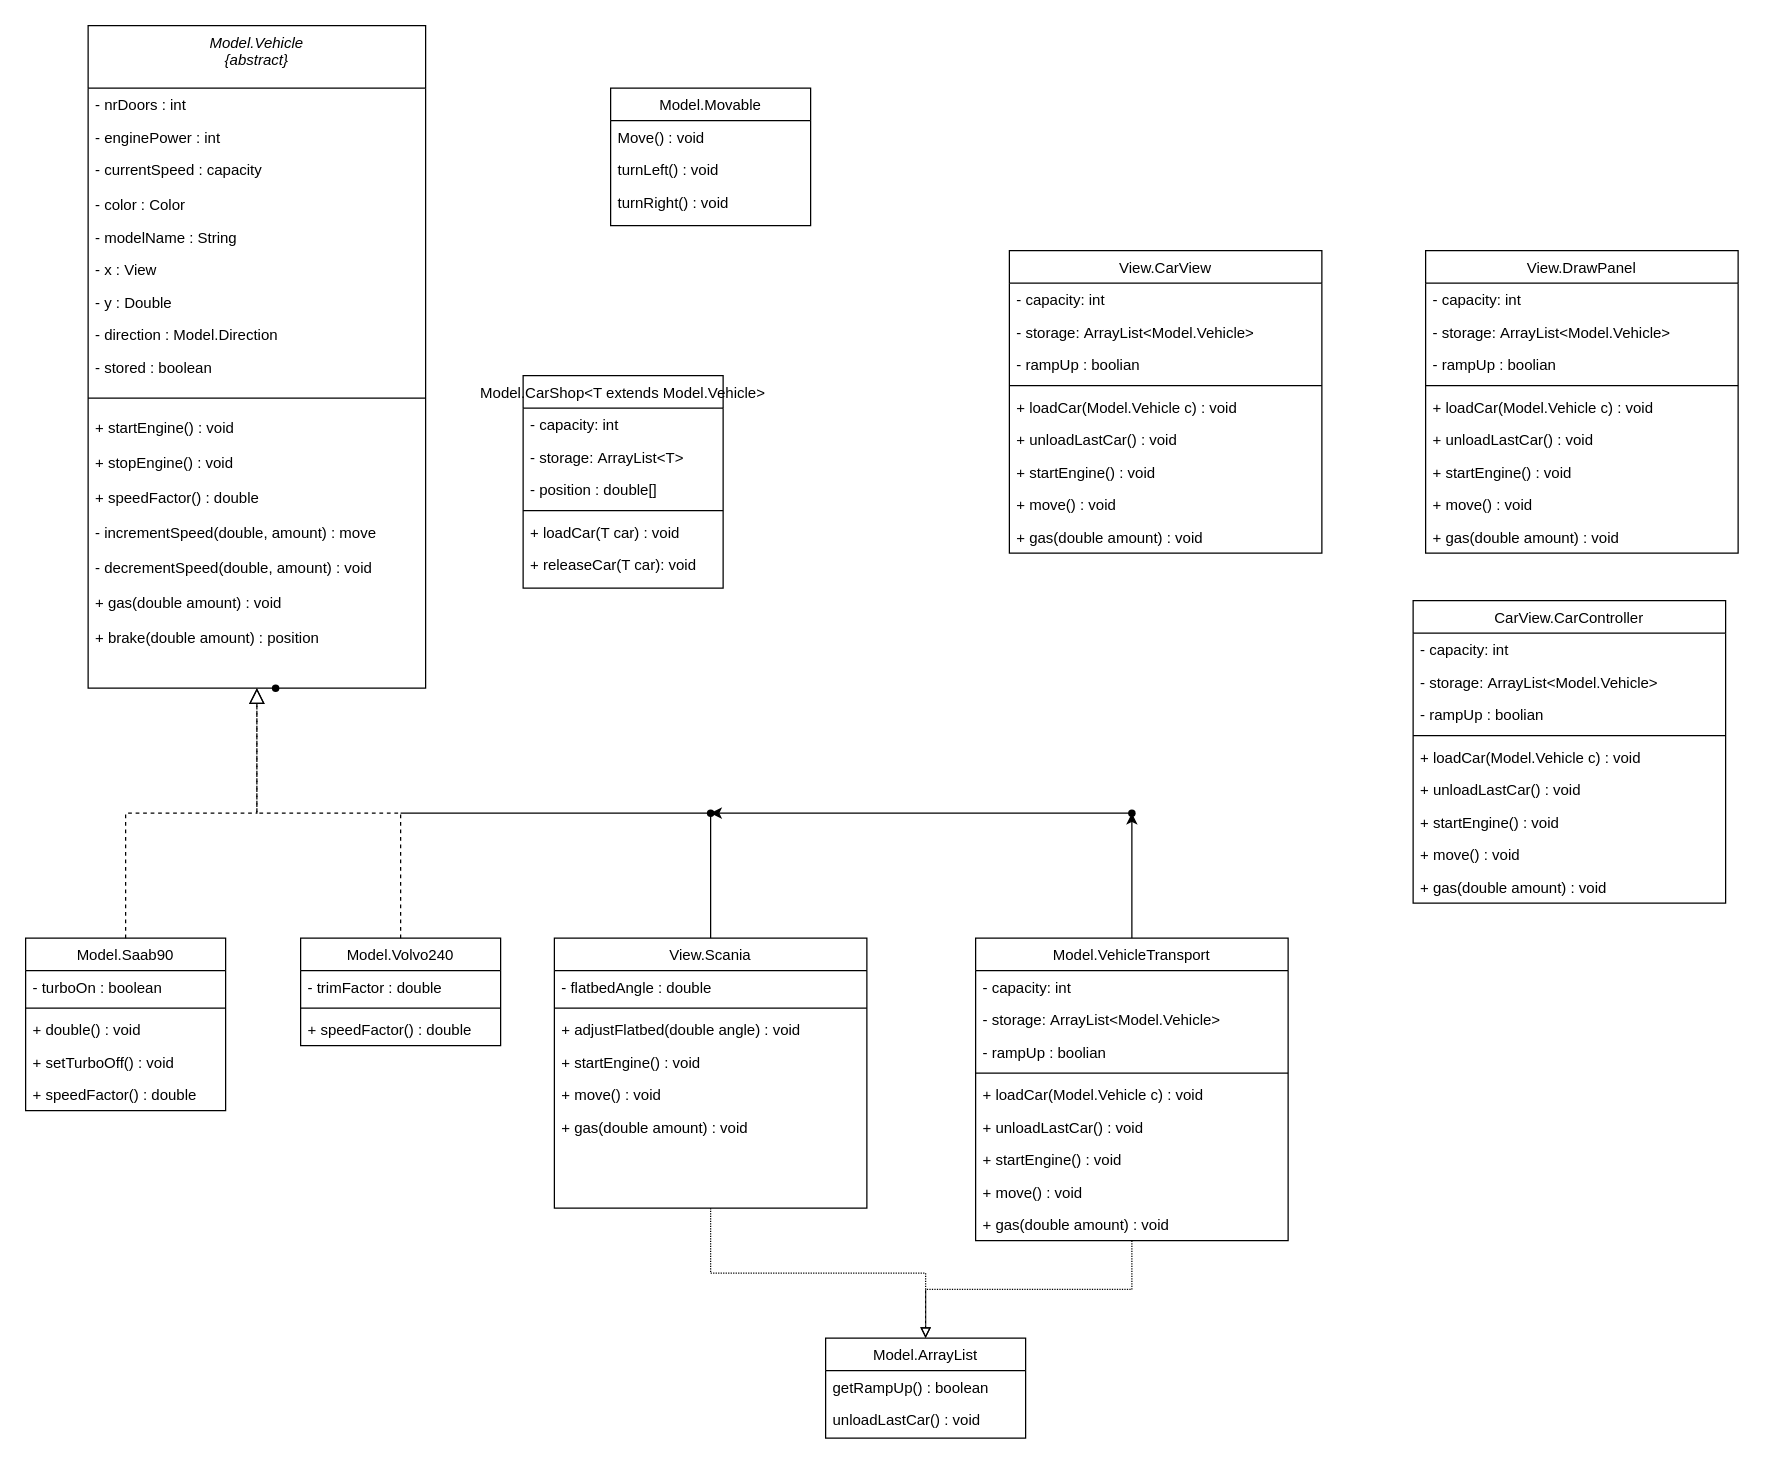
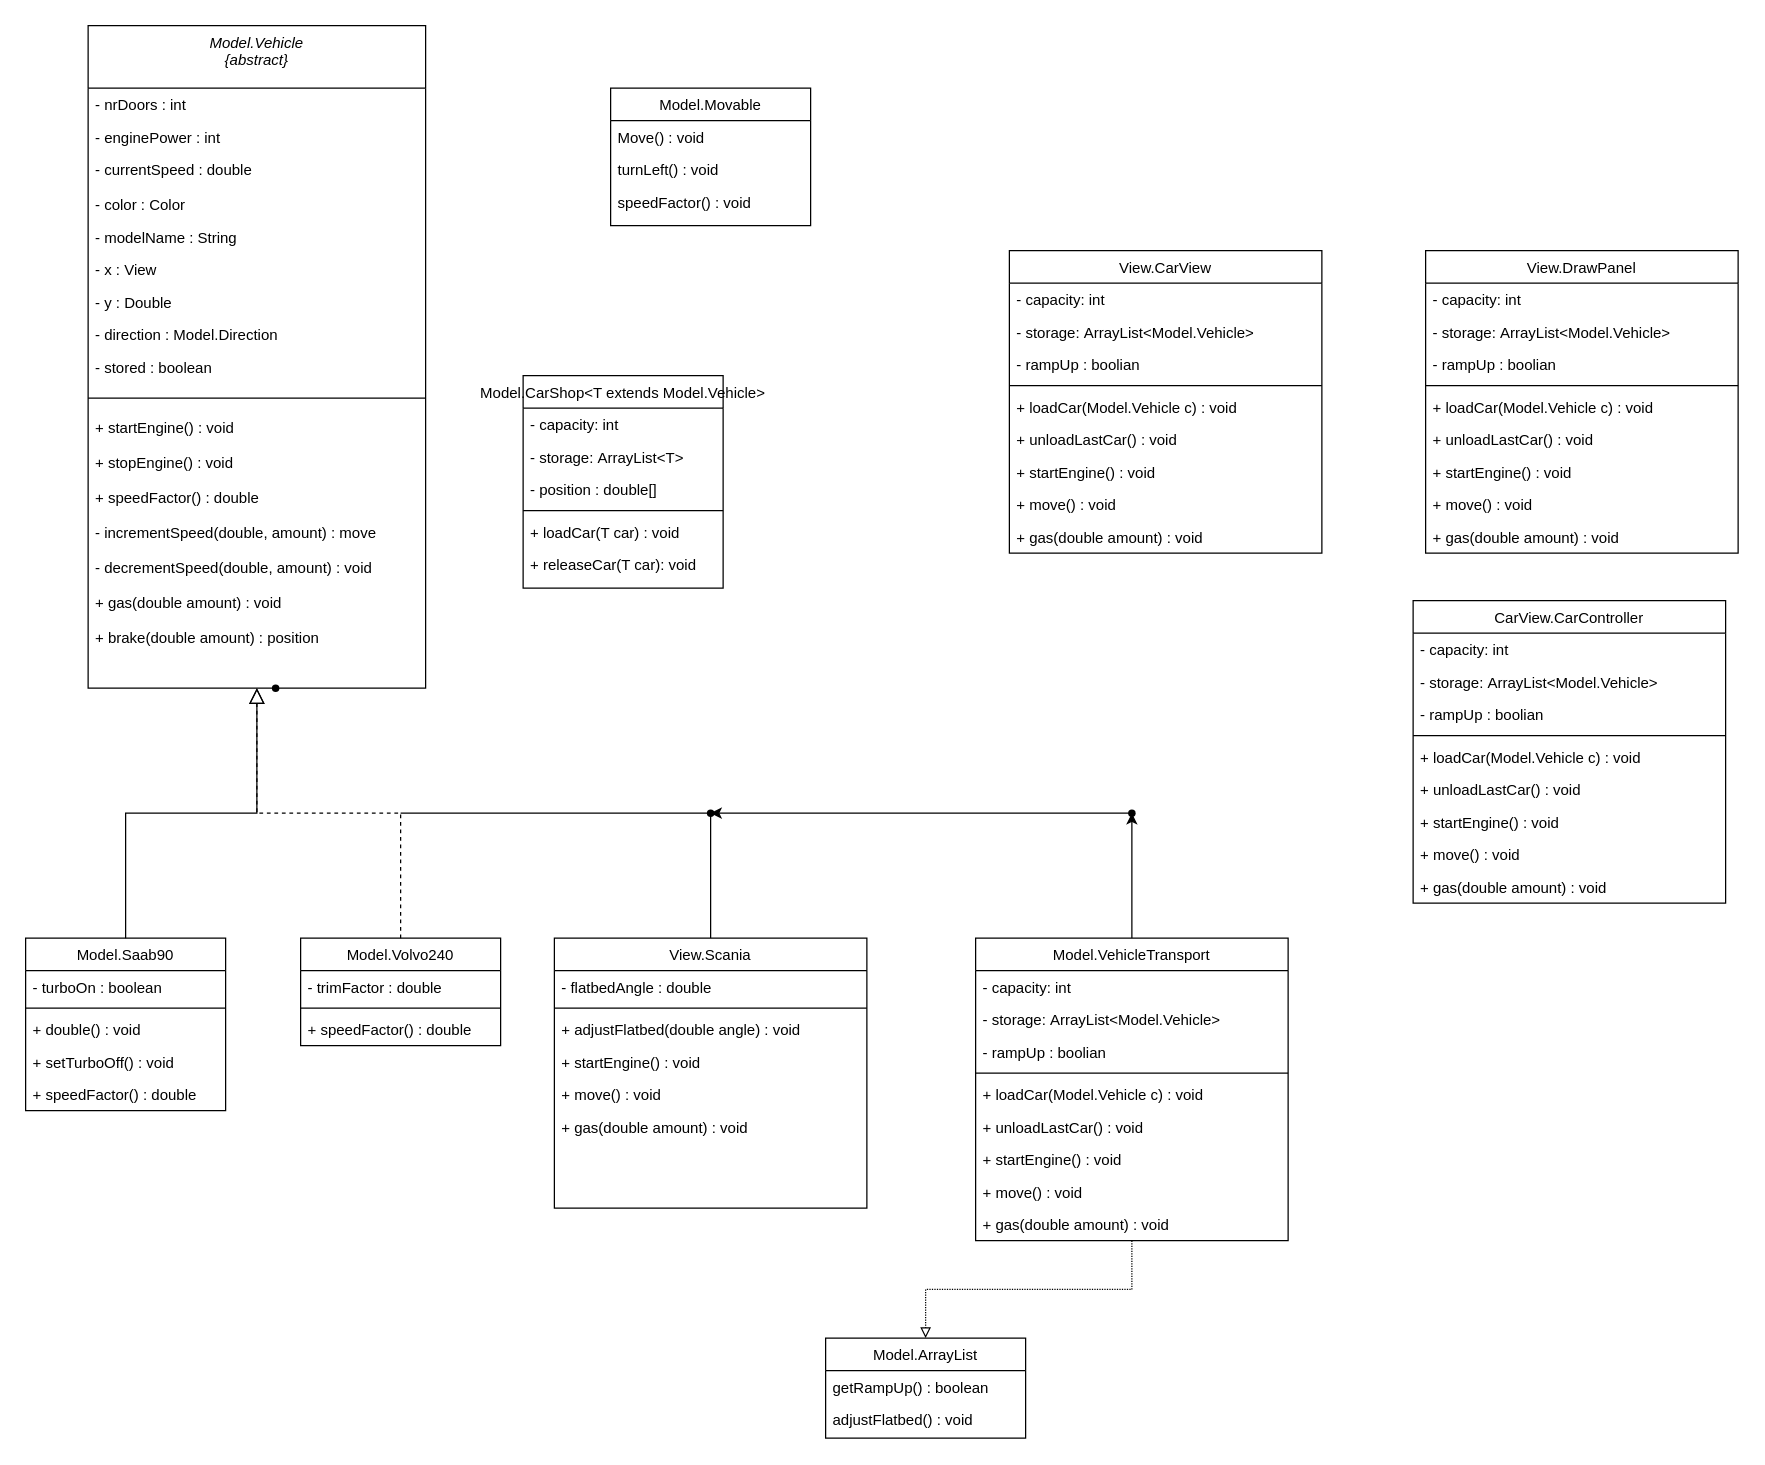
(190, 170) -> (182, 170)
(683, 203) -> (694, 203)
(128, 813) -> (128, 813)
(794, 1273) -> none
(915, 1420) -> (915, 1420)
